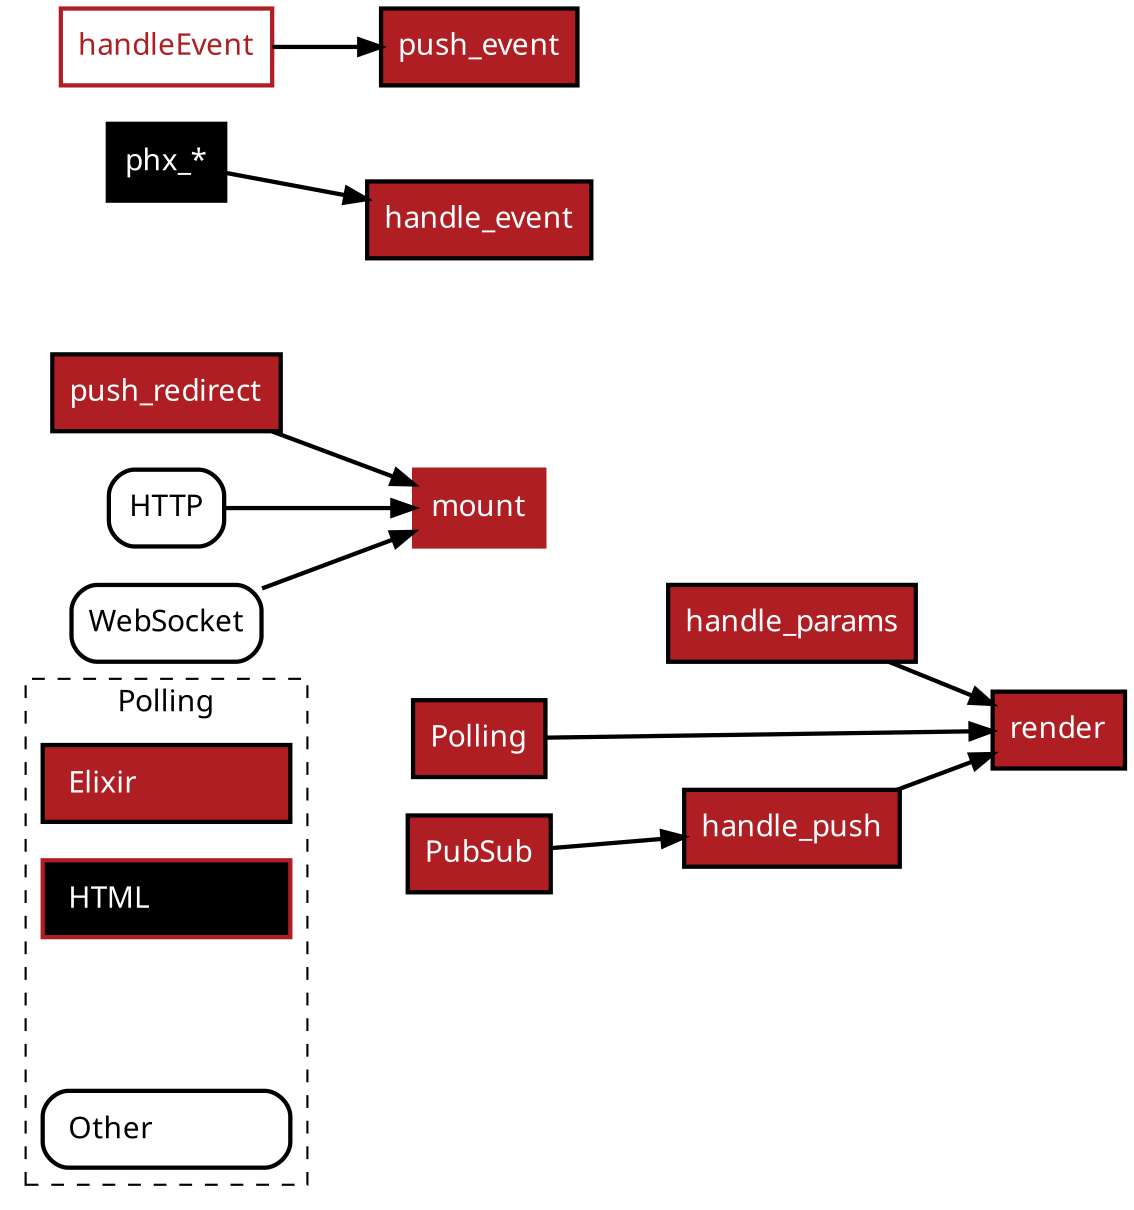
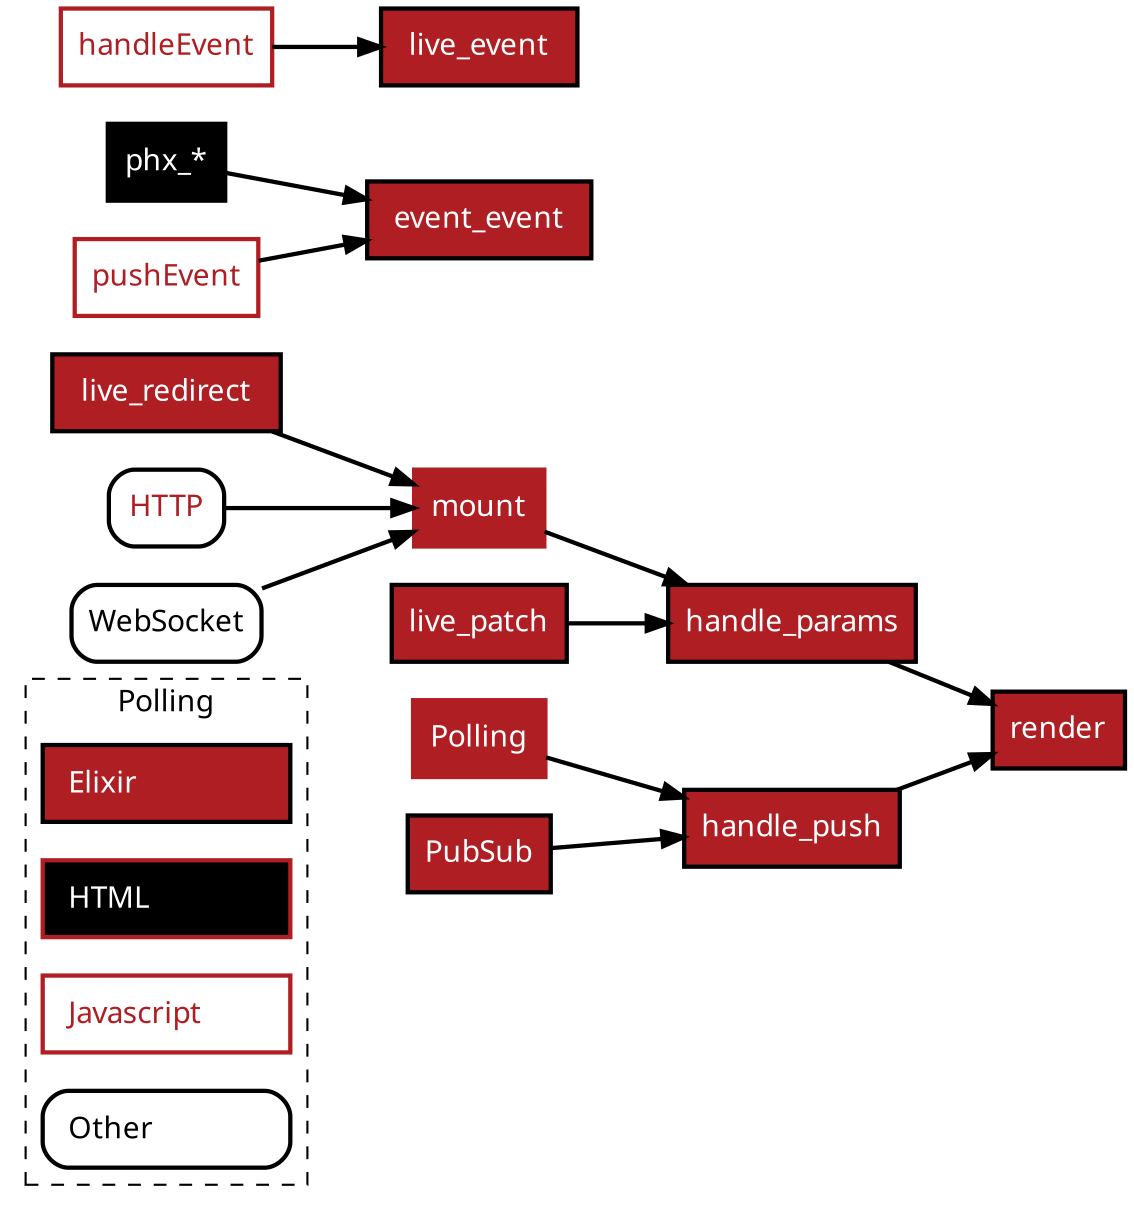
(479, 47) -> (479, 47)
(479, 220) -> (479, 220)
none -> (167, 278)
(167, 393) -> (167, 393)
(167, 508) -> (167, 508)
none -> (606, 554)
none -> (479, 623)
(758, 735) -> (605, 774)
(479, 739) -> (479, 739)
none -> (167, 1014)
